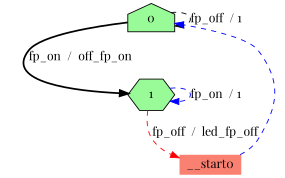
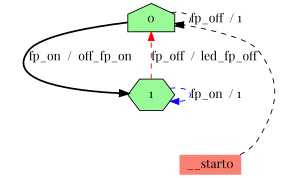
(269, 68) -> (269, 68)
(151, 137) -> (151, 60)
